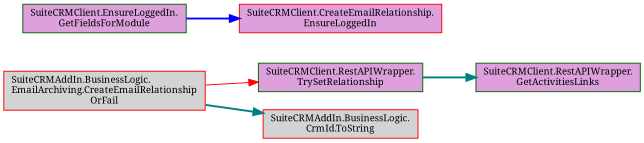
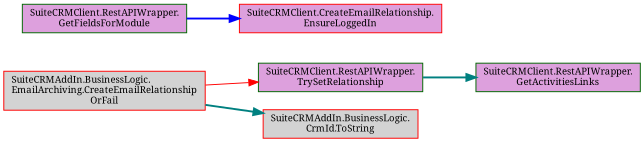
(105, 19) -> (105, 19)
